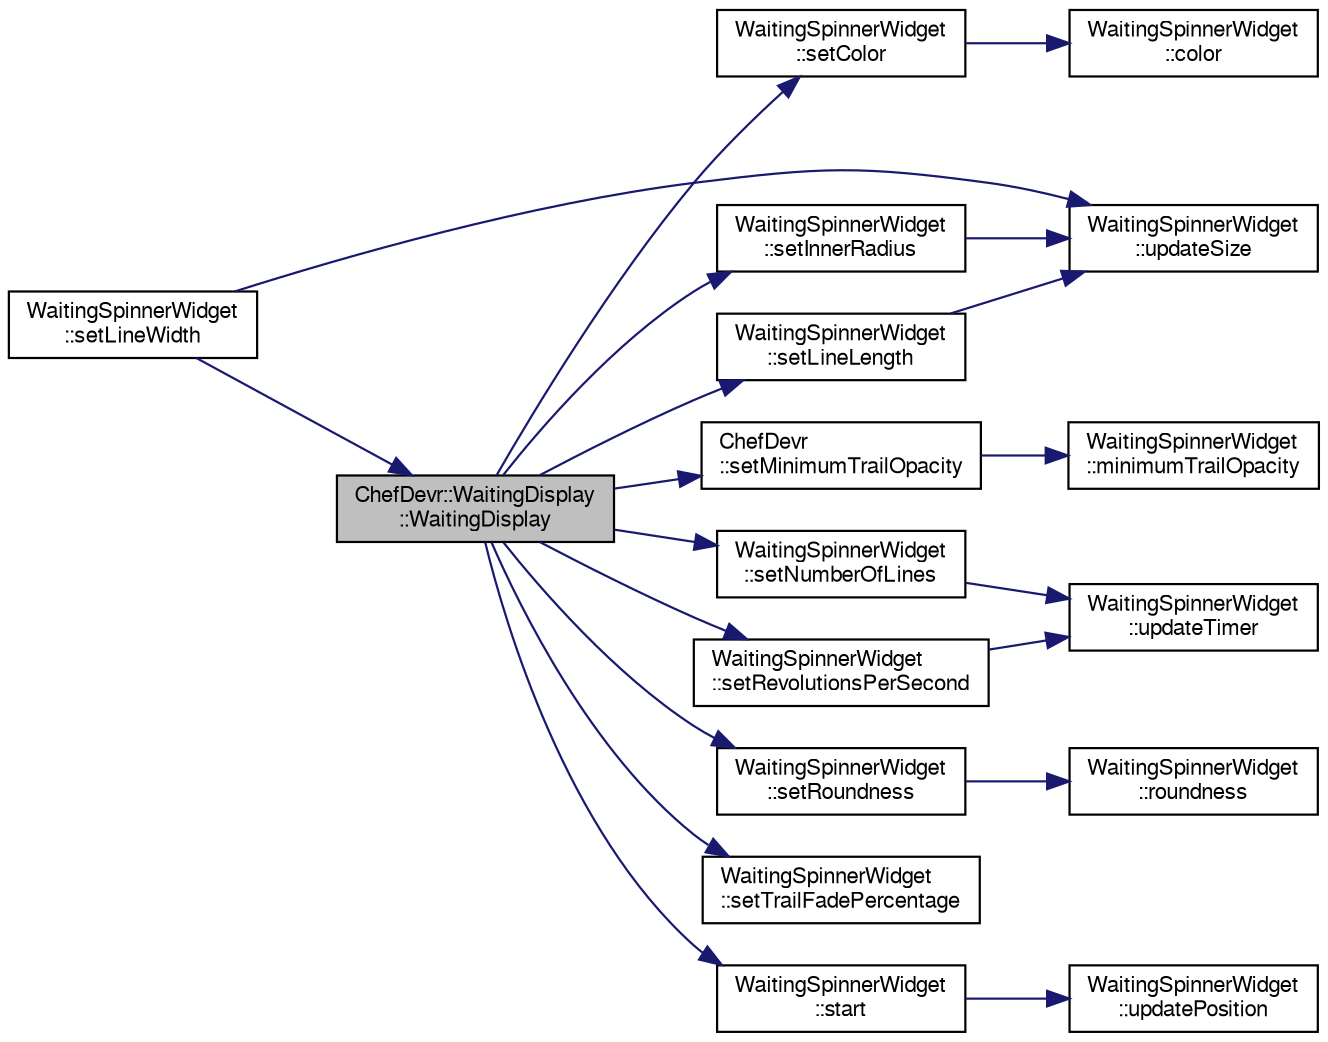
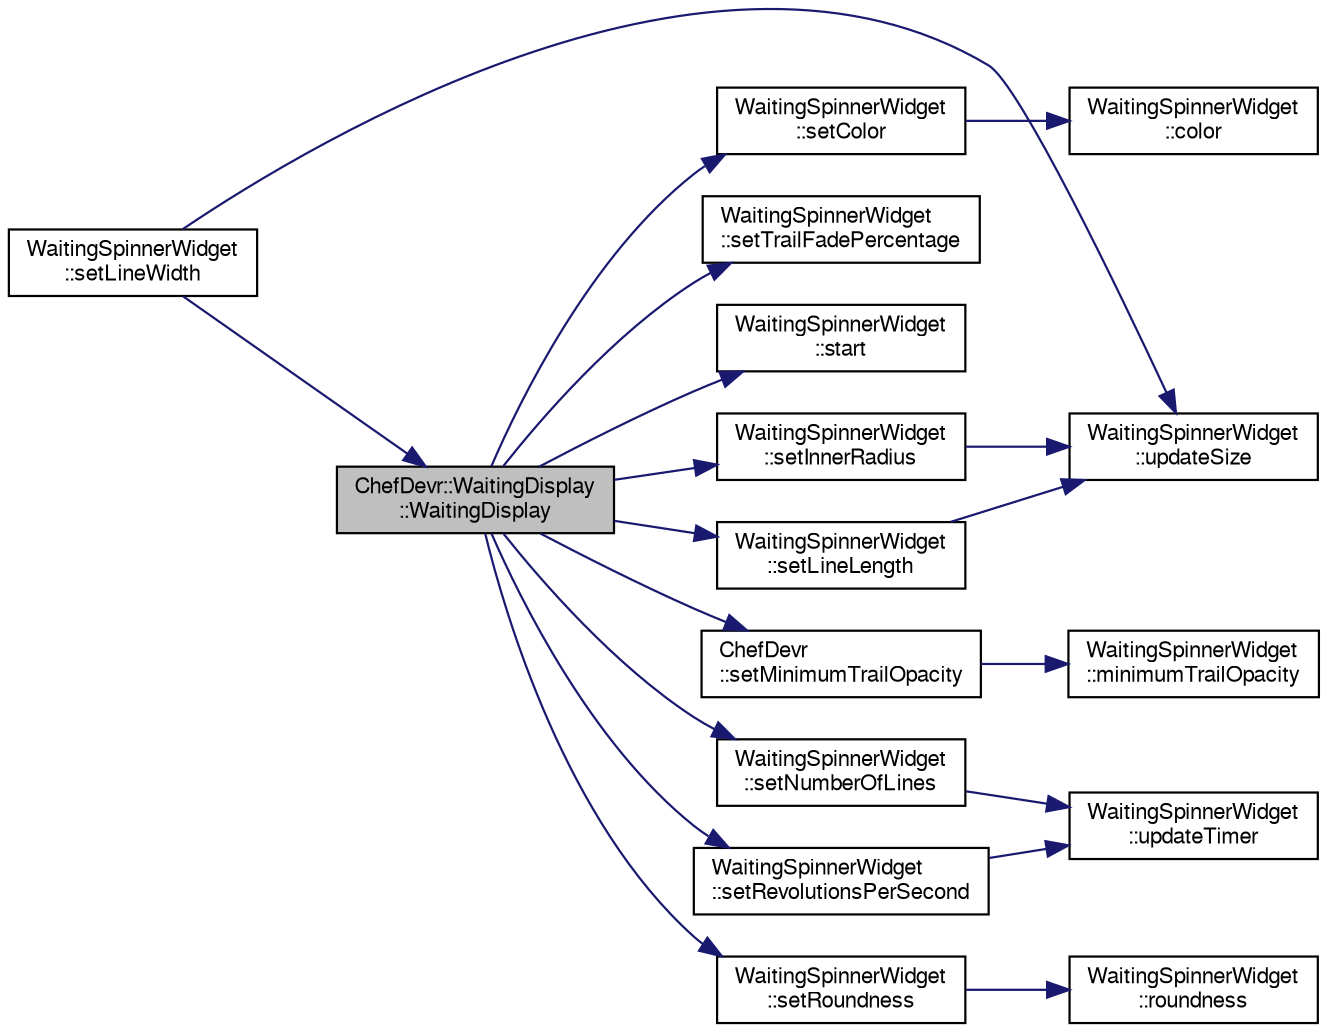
(1194, 999) -> none
